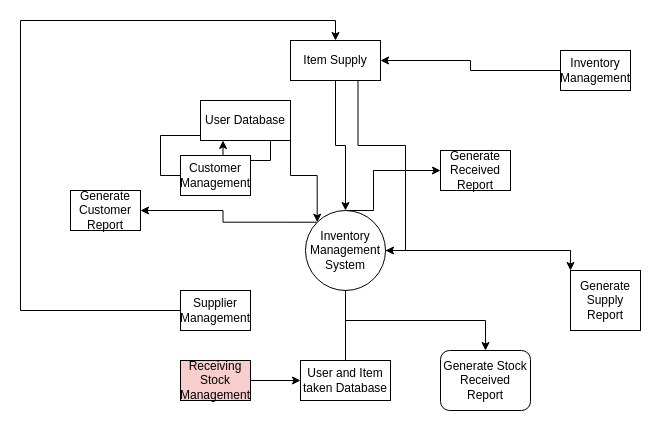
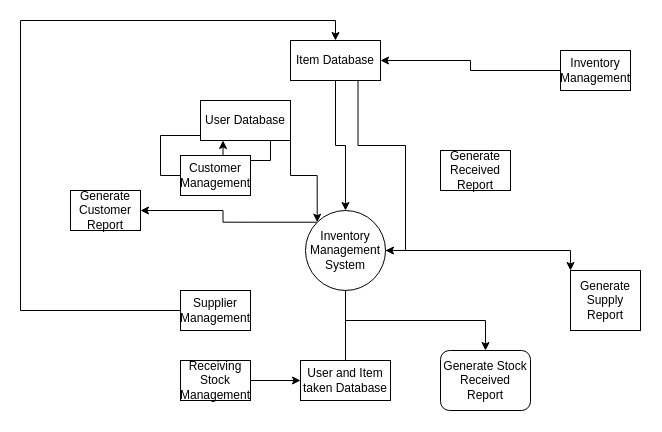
(336, 61) -> (336, 61)
(374, 173) -> none
(216, 381) -> (216, 381)
